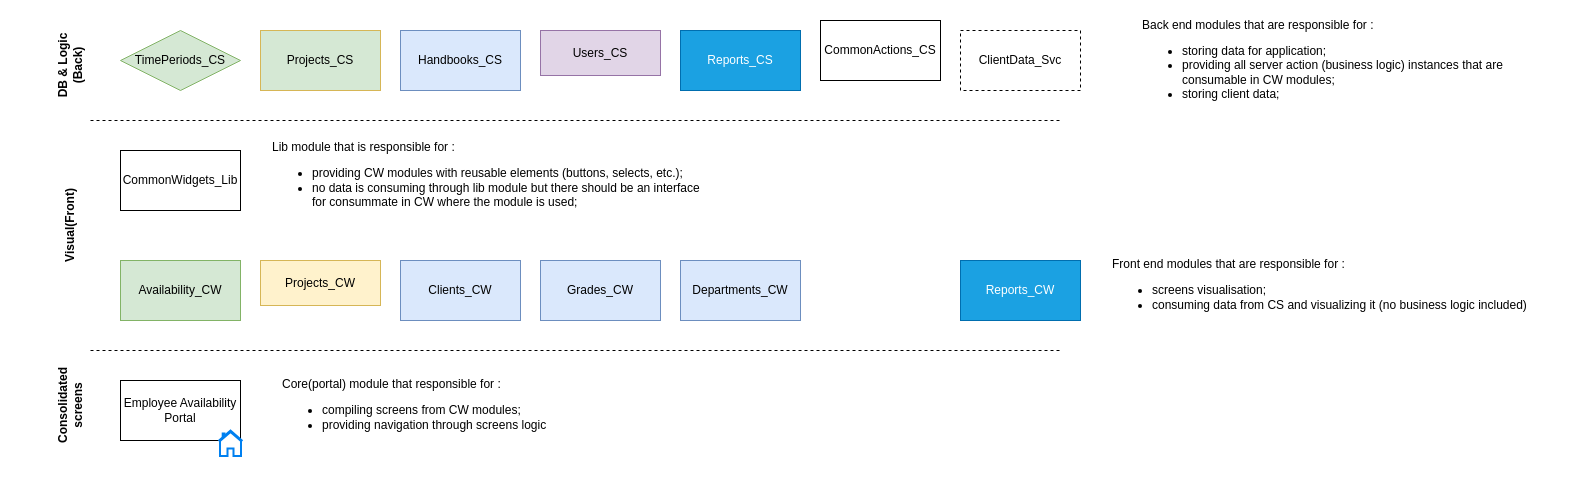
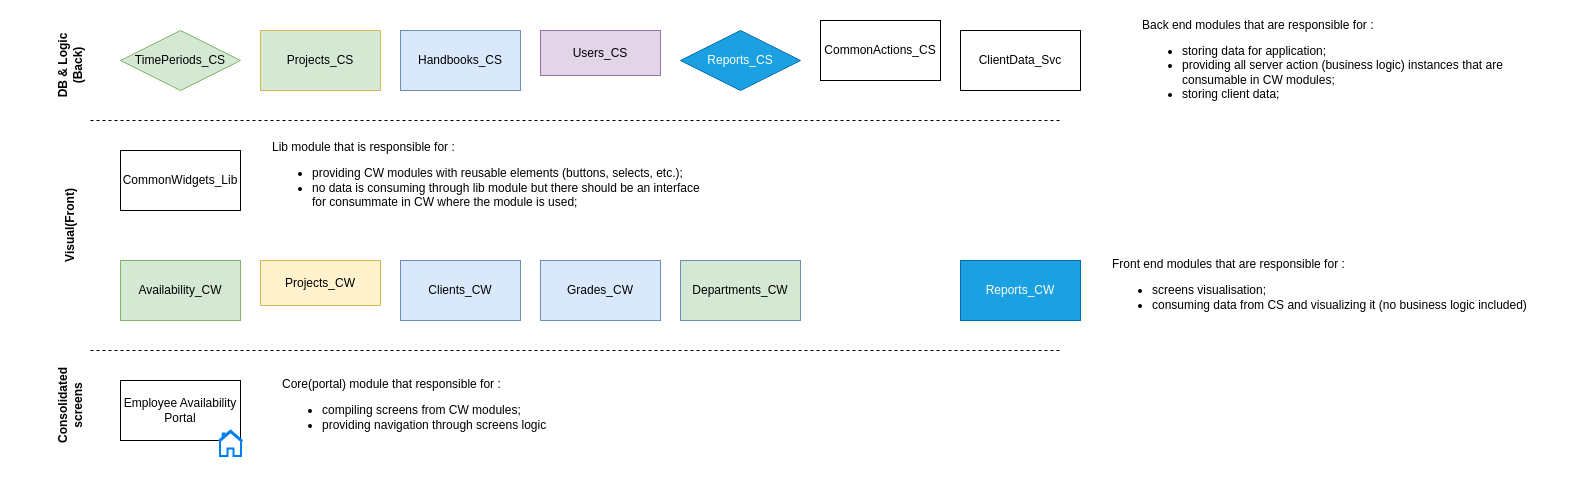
(741, 61) -> (741, 61)
(1021, 61) -> (1021, 61)
(741, 291) -> (741, 291)
